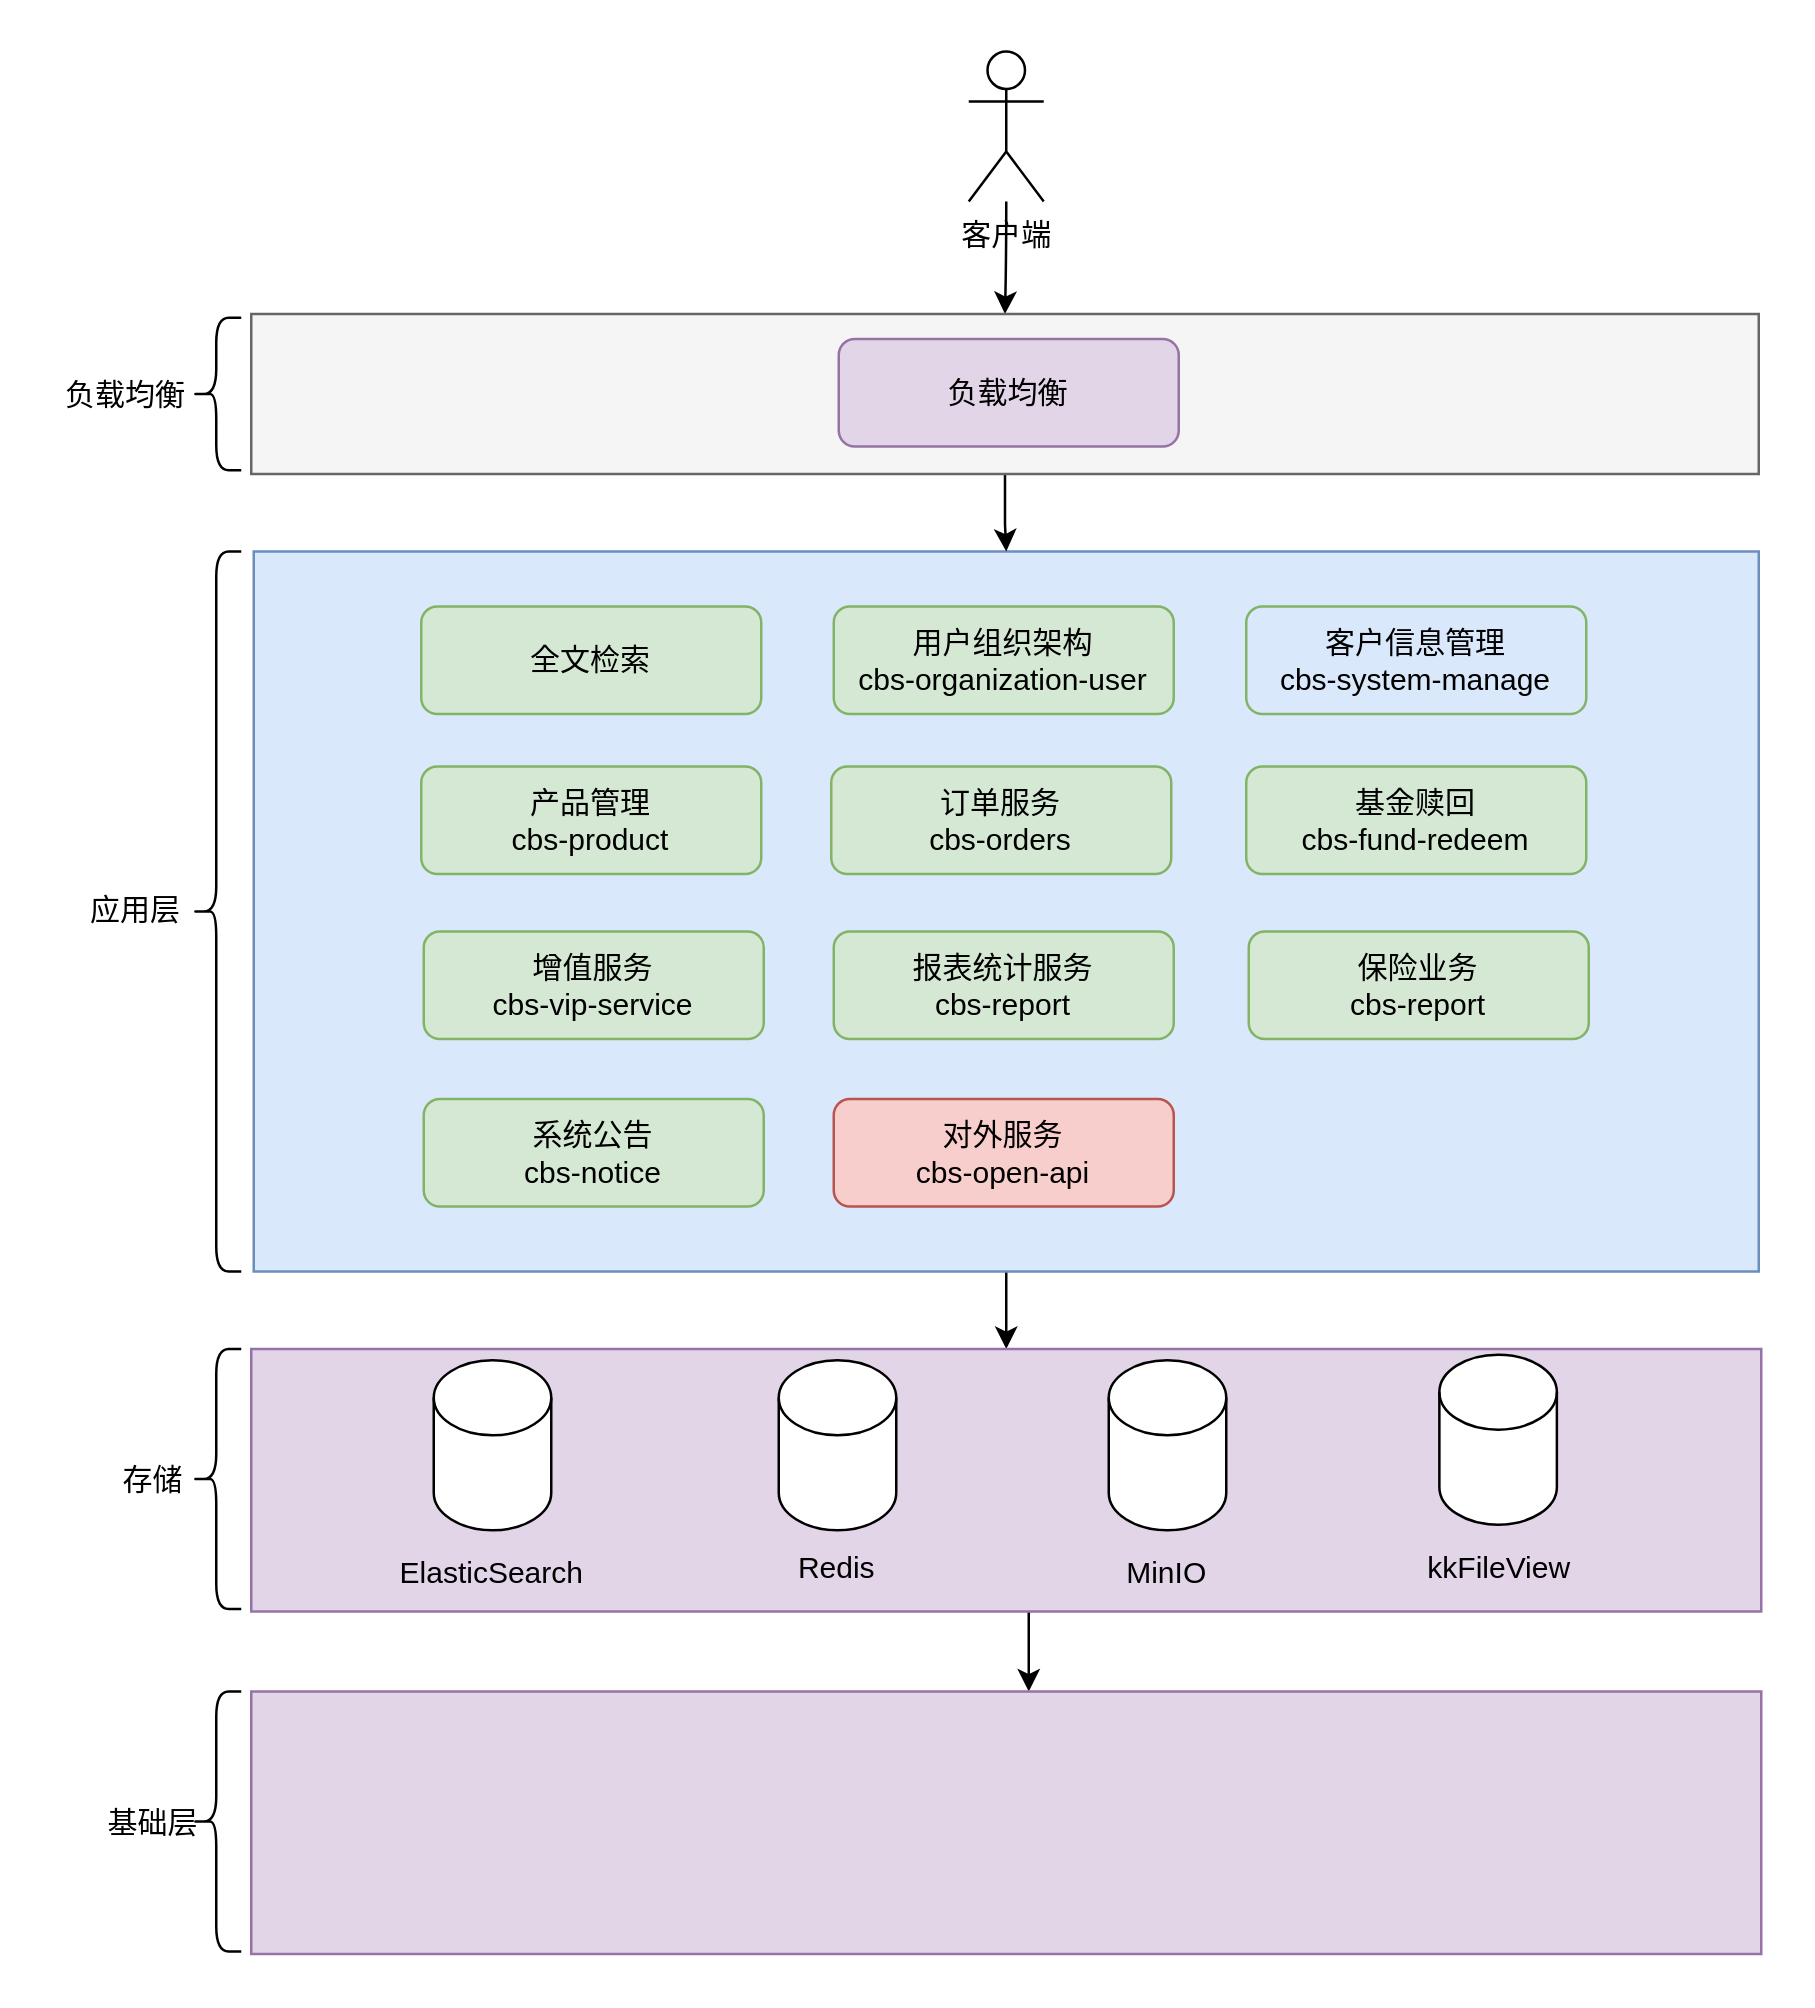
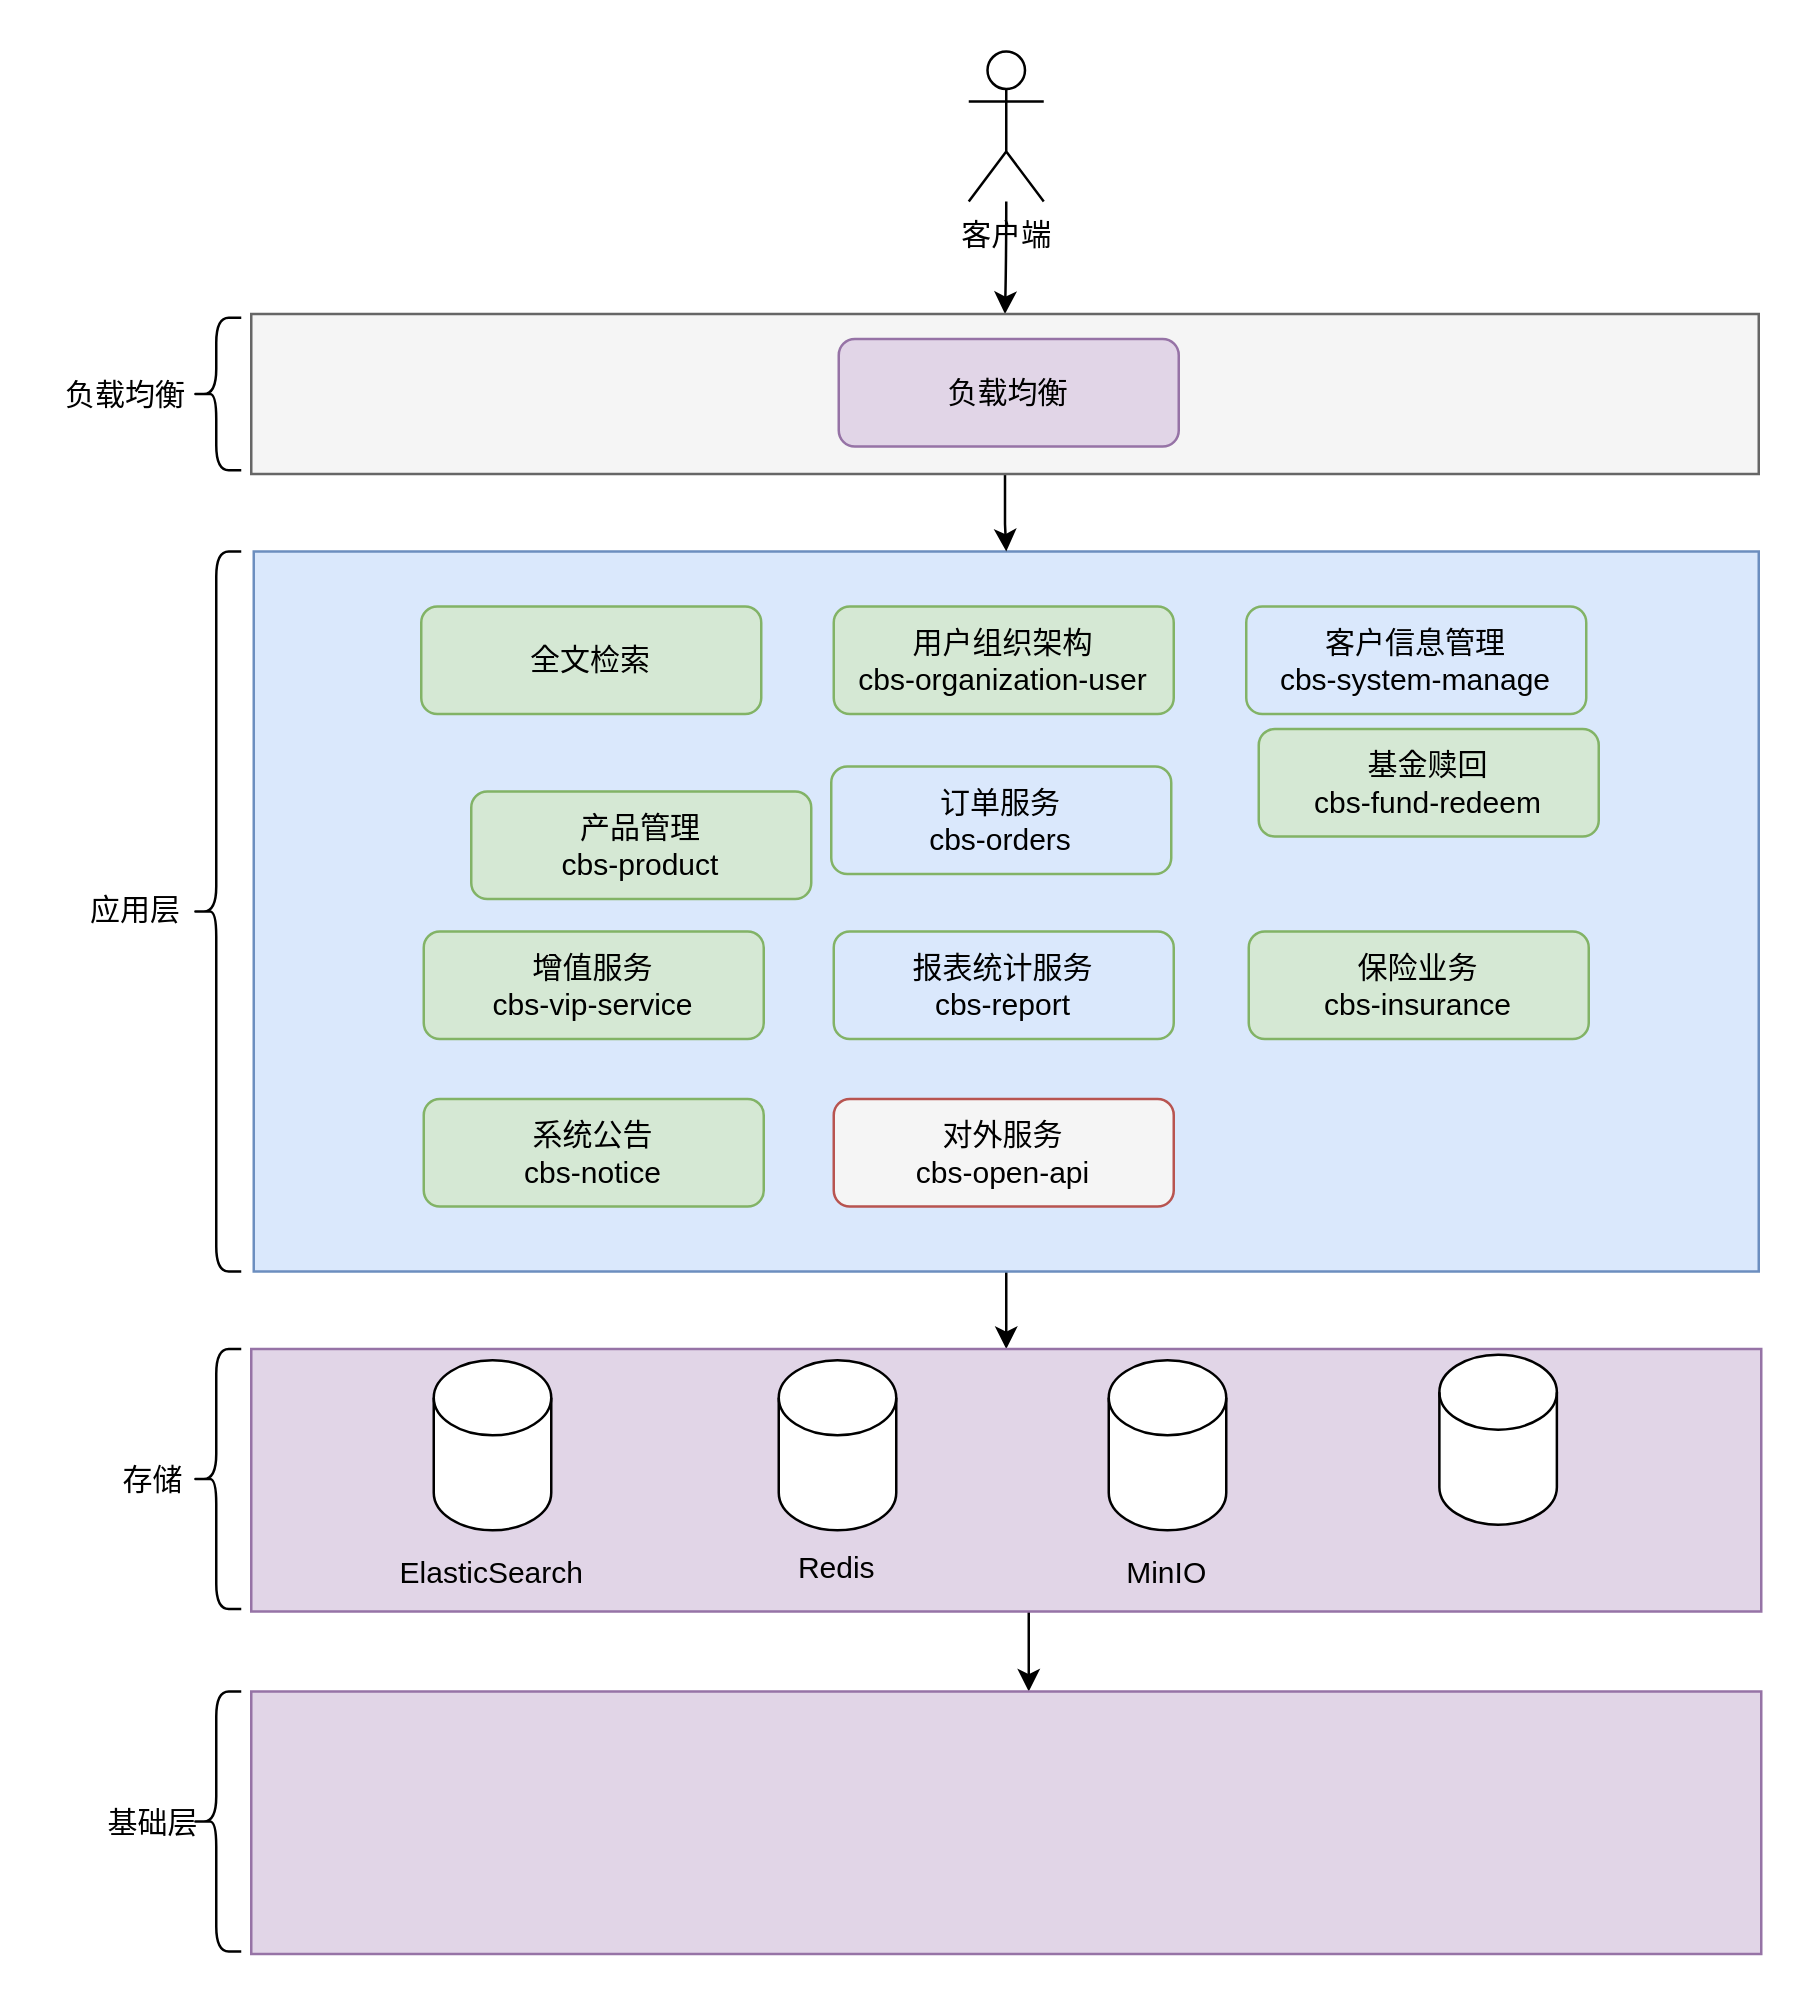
(591, 820) -> (641, 845)
(1001, 820) -> (1001, 820)
(1416, 820) -> (1429, 783)
(1004, 985) -> (1004, 985)
(1419, 986) -> (1419, 986)
(1004, 1153) -> (1004, 1153)
(1498, 1568) -> none
